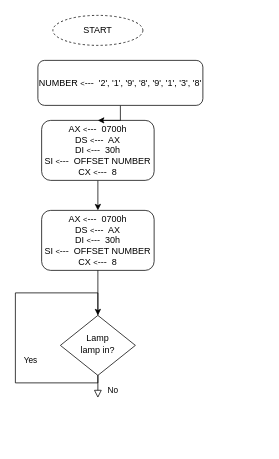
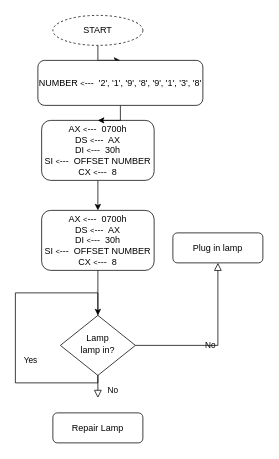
none -> (98, 53)
none -> (218, 248)
none -> (214, 345)
none -> (98, 428)
